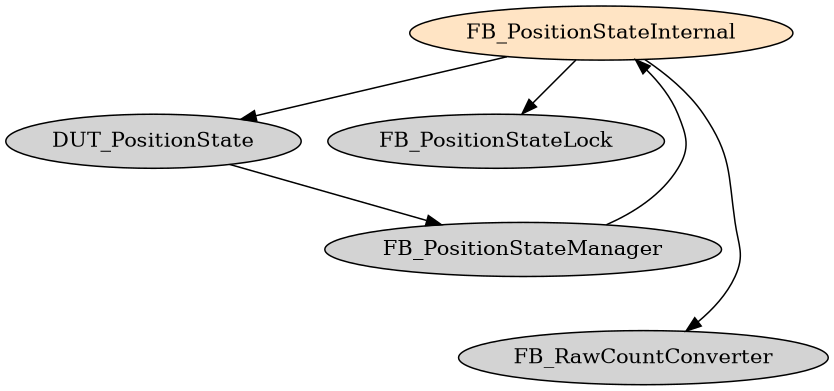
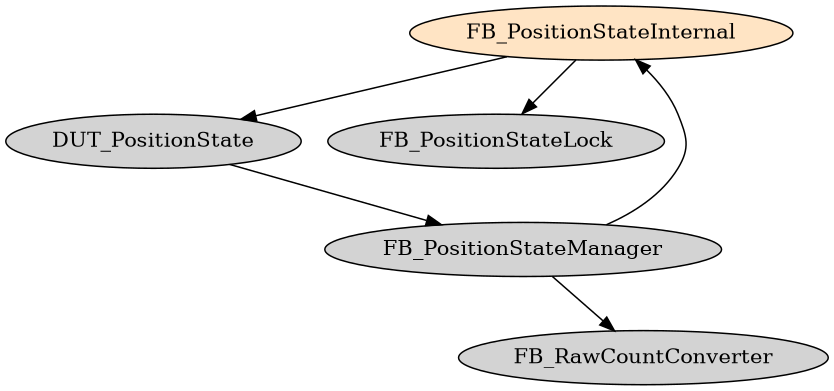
(730, 182) -> (578, 299)
